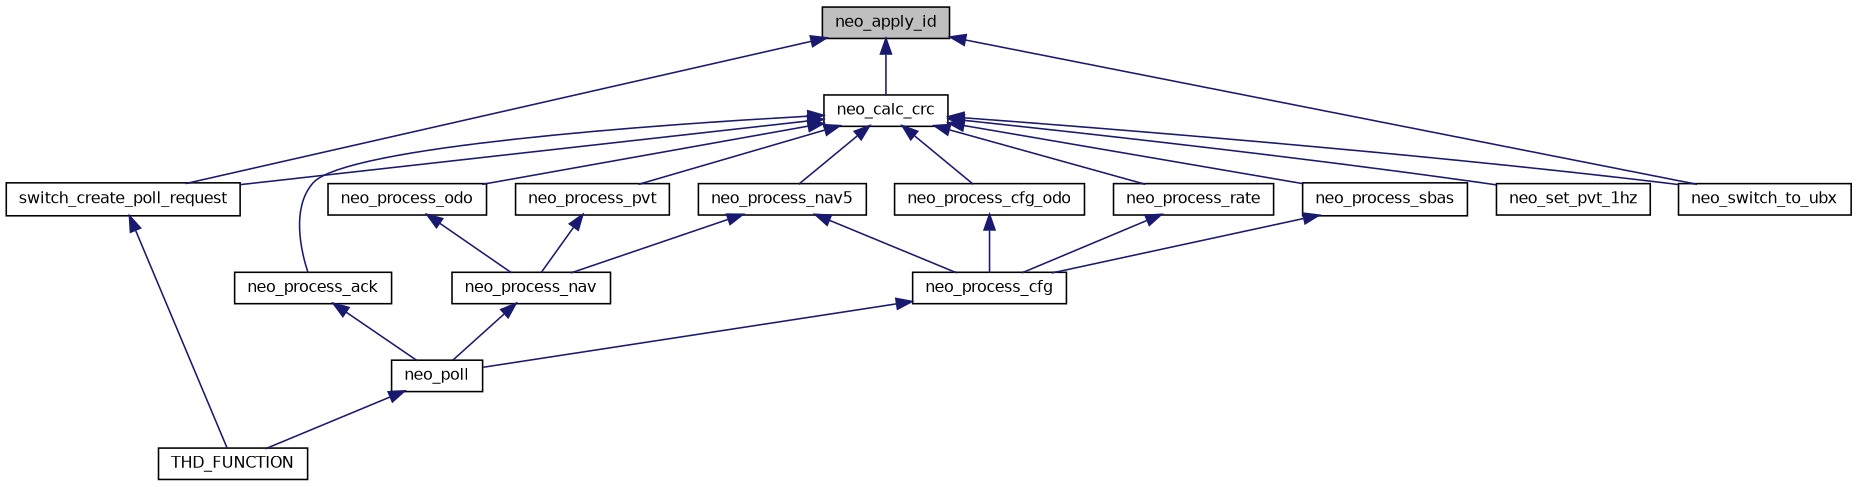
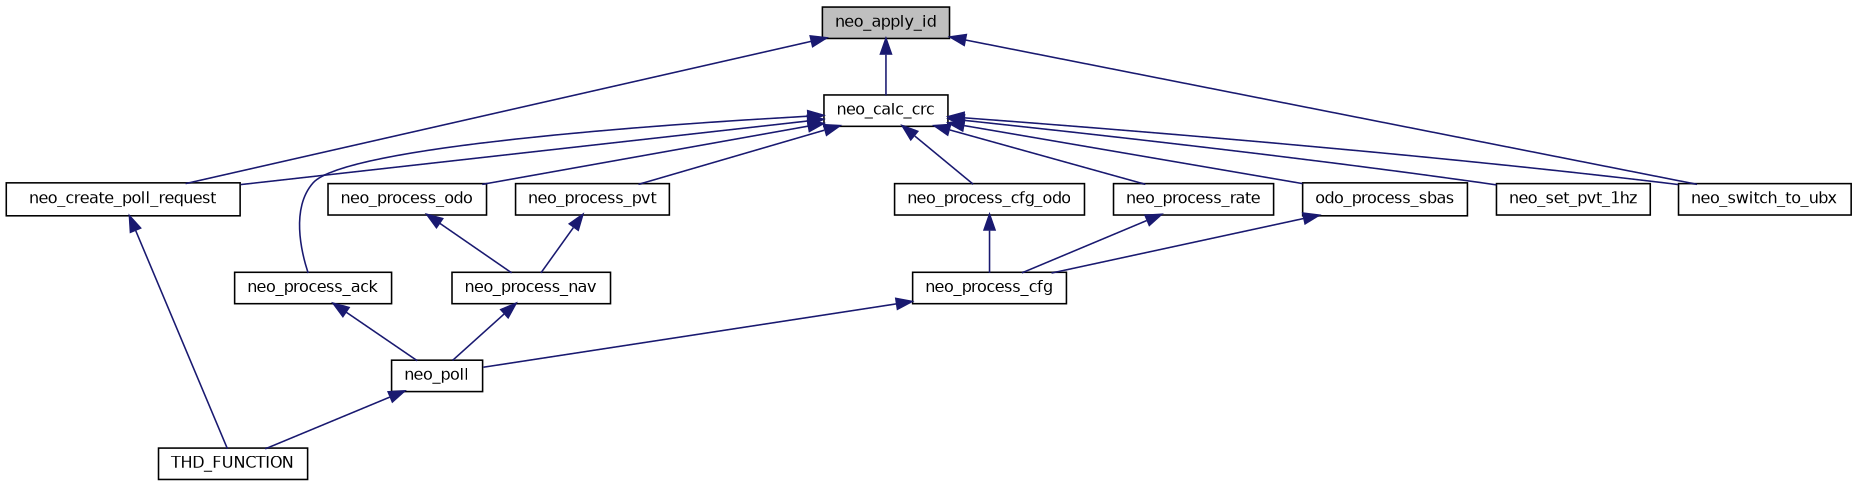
(123, 199) -> (123, 199)
(782, 199) -> none
(1385, 199) -> (1385, 199)
